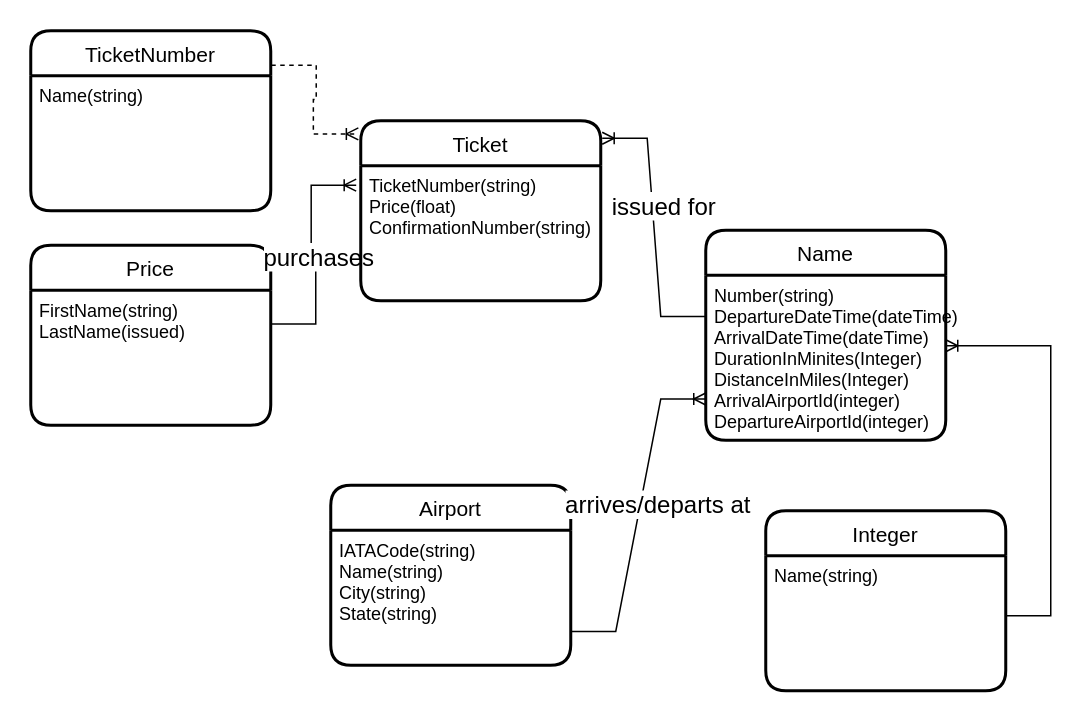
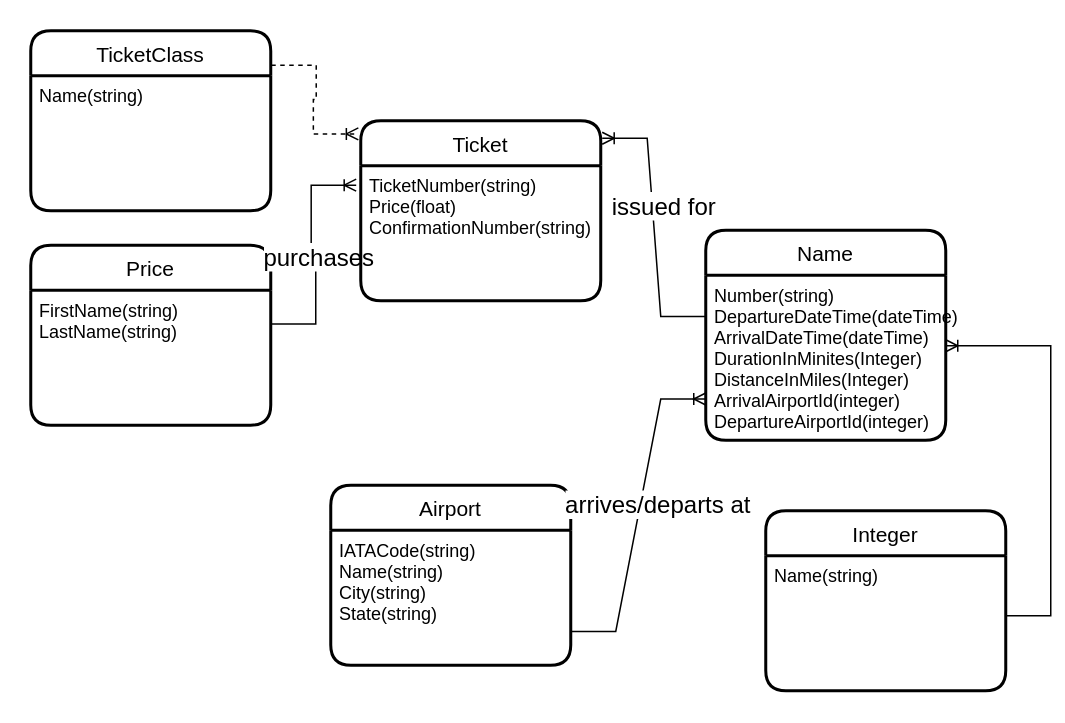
(150, 55) -> (150, 55)
(120, 311) -> (120, 311)
